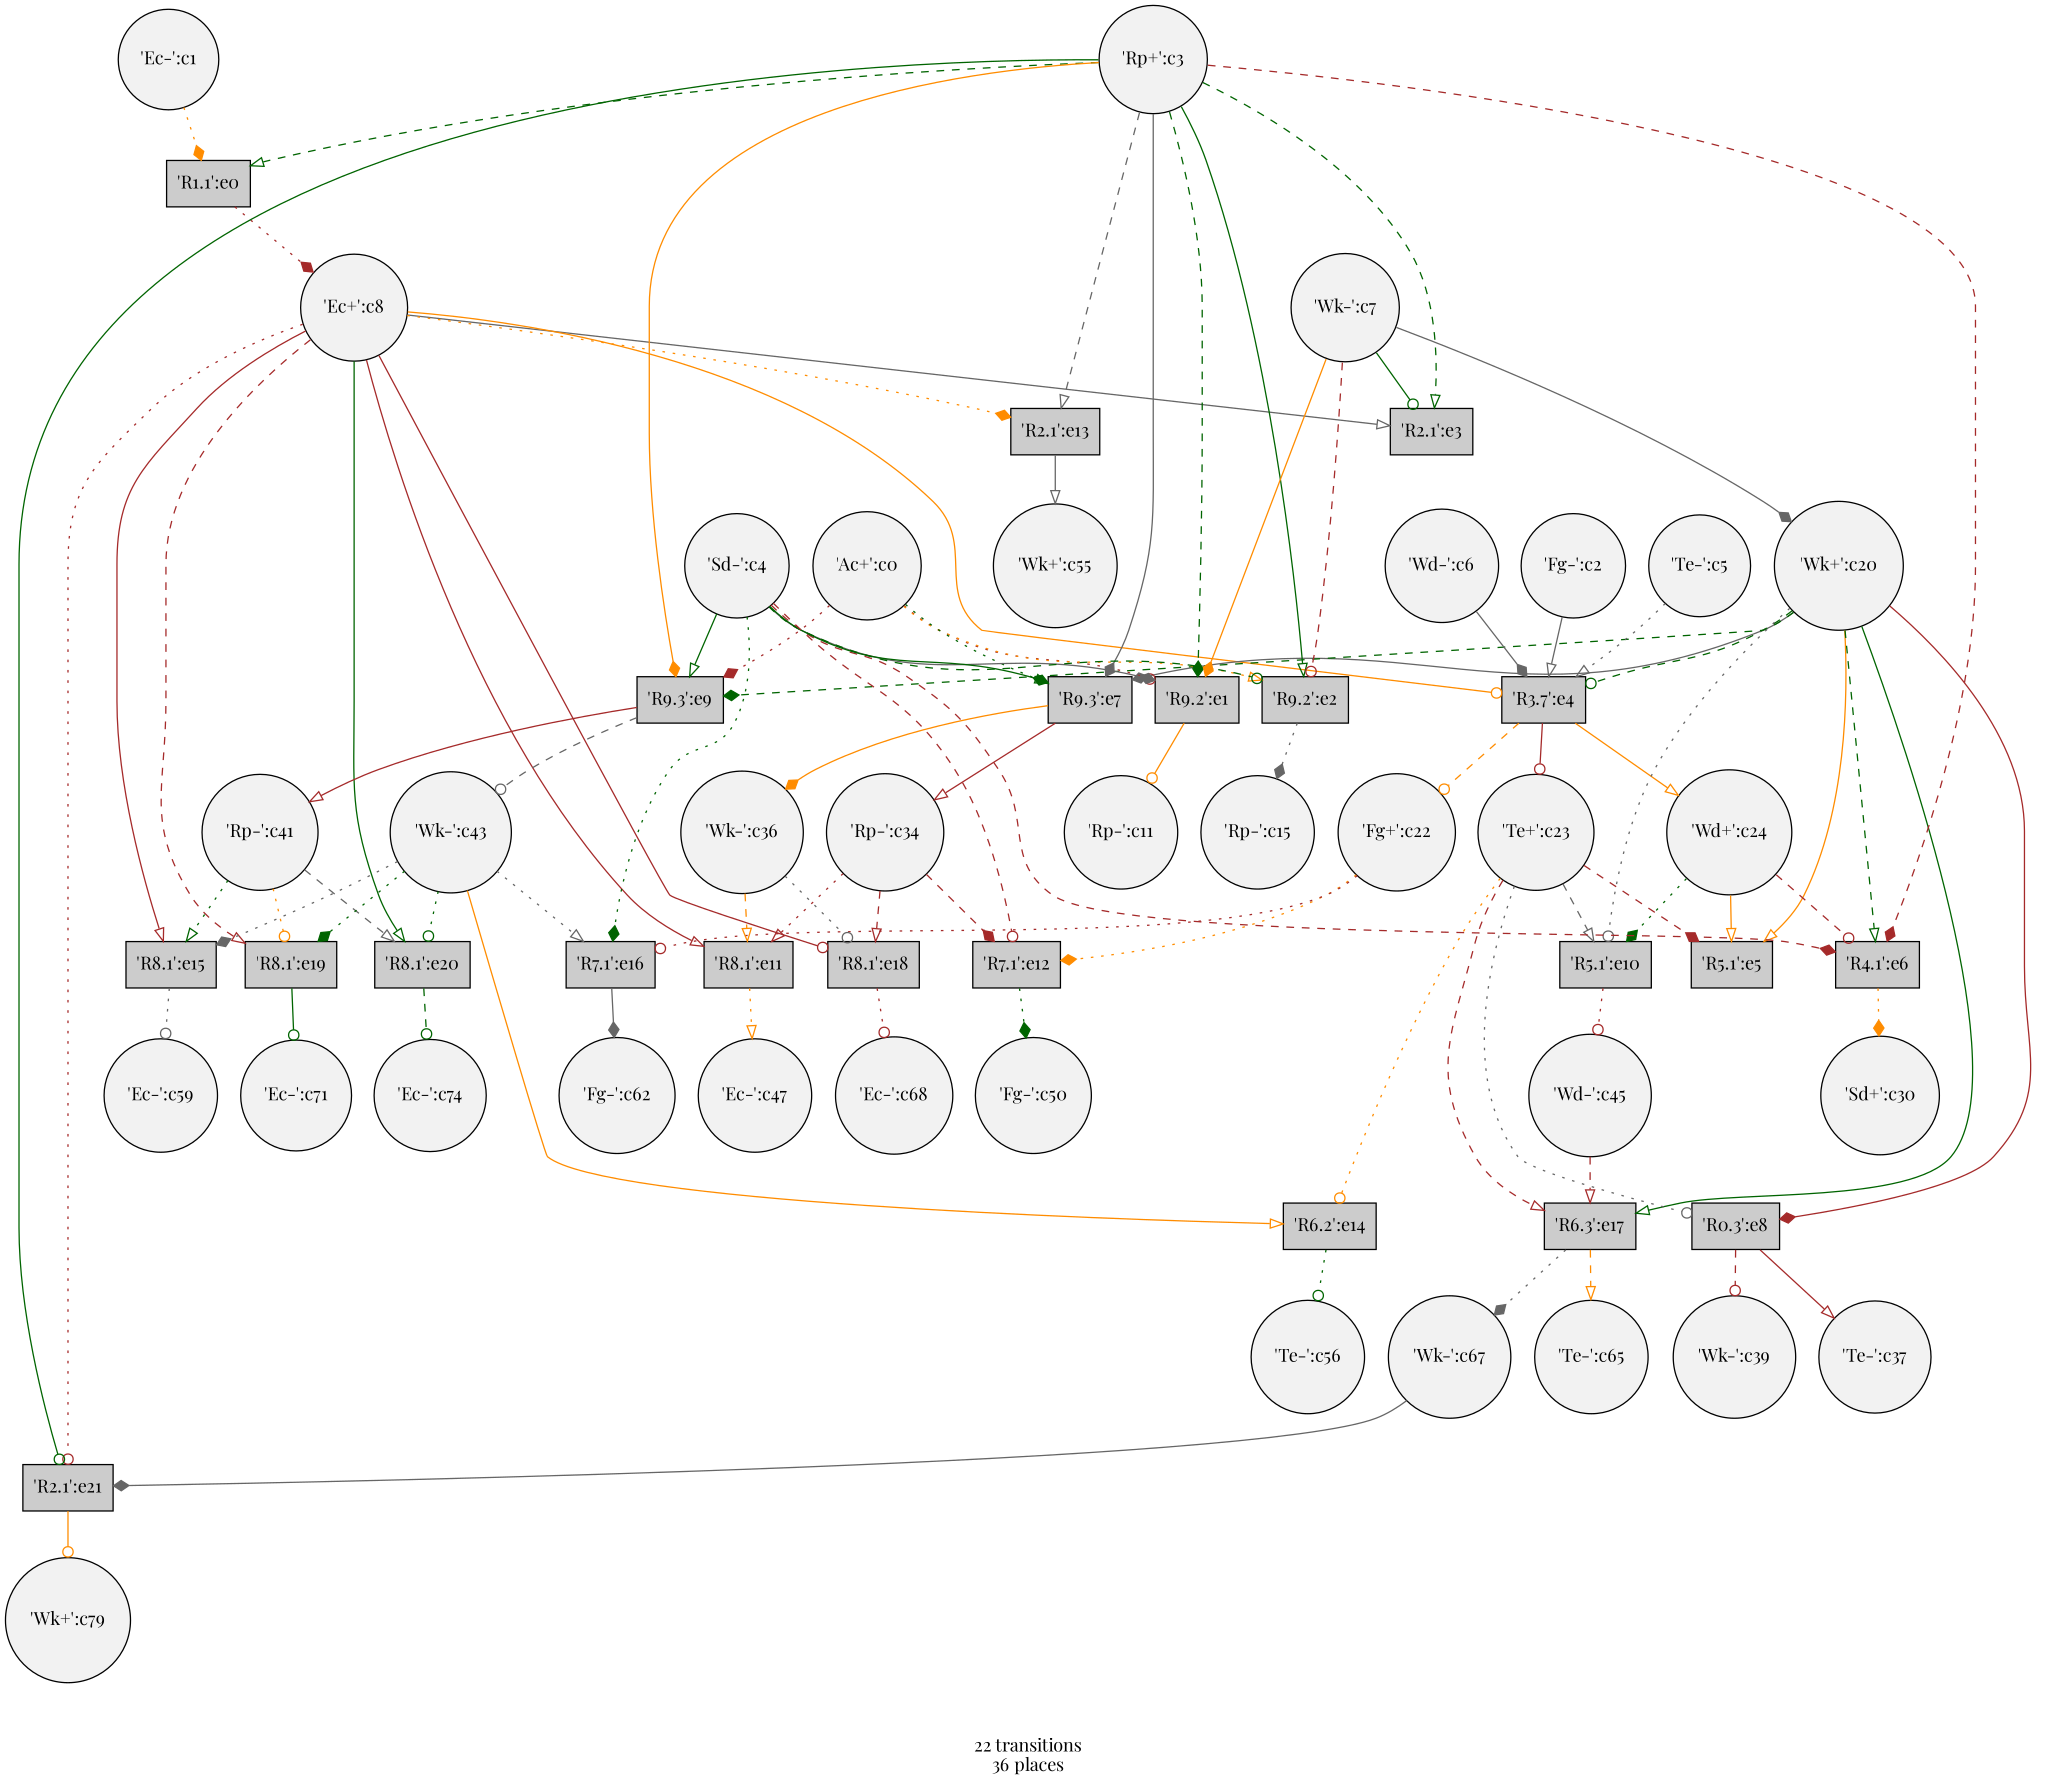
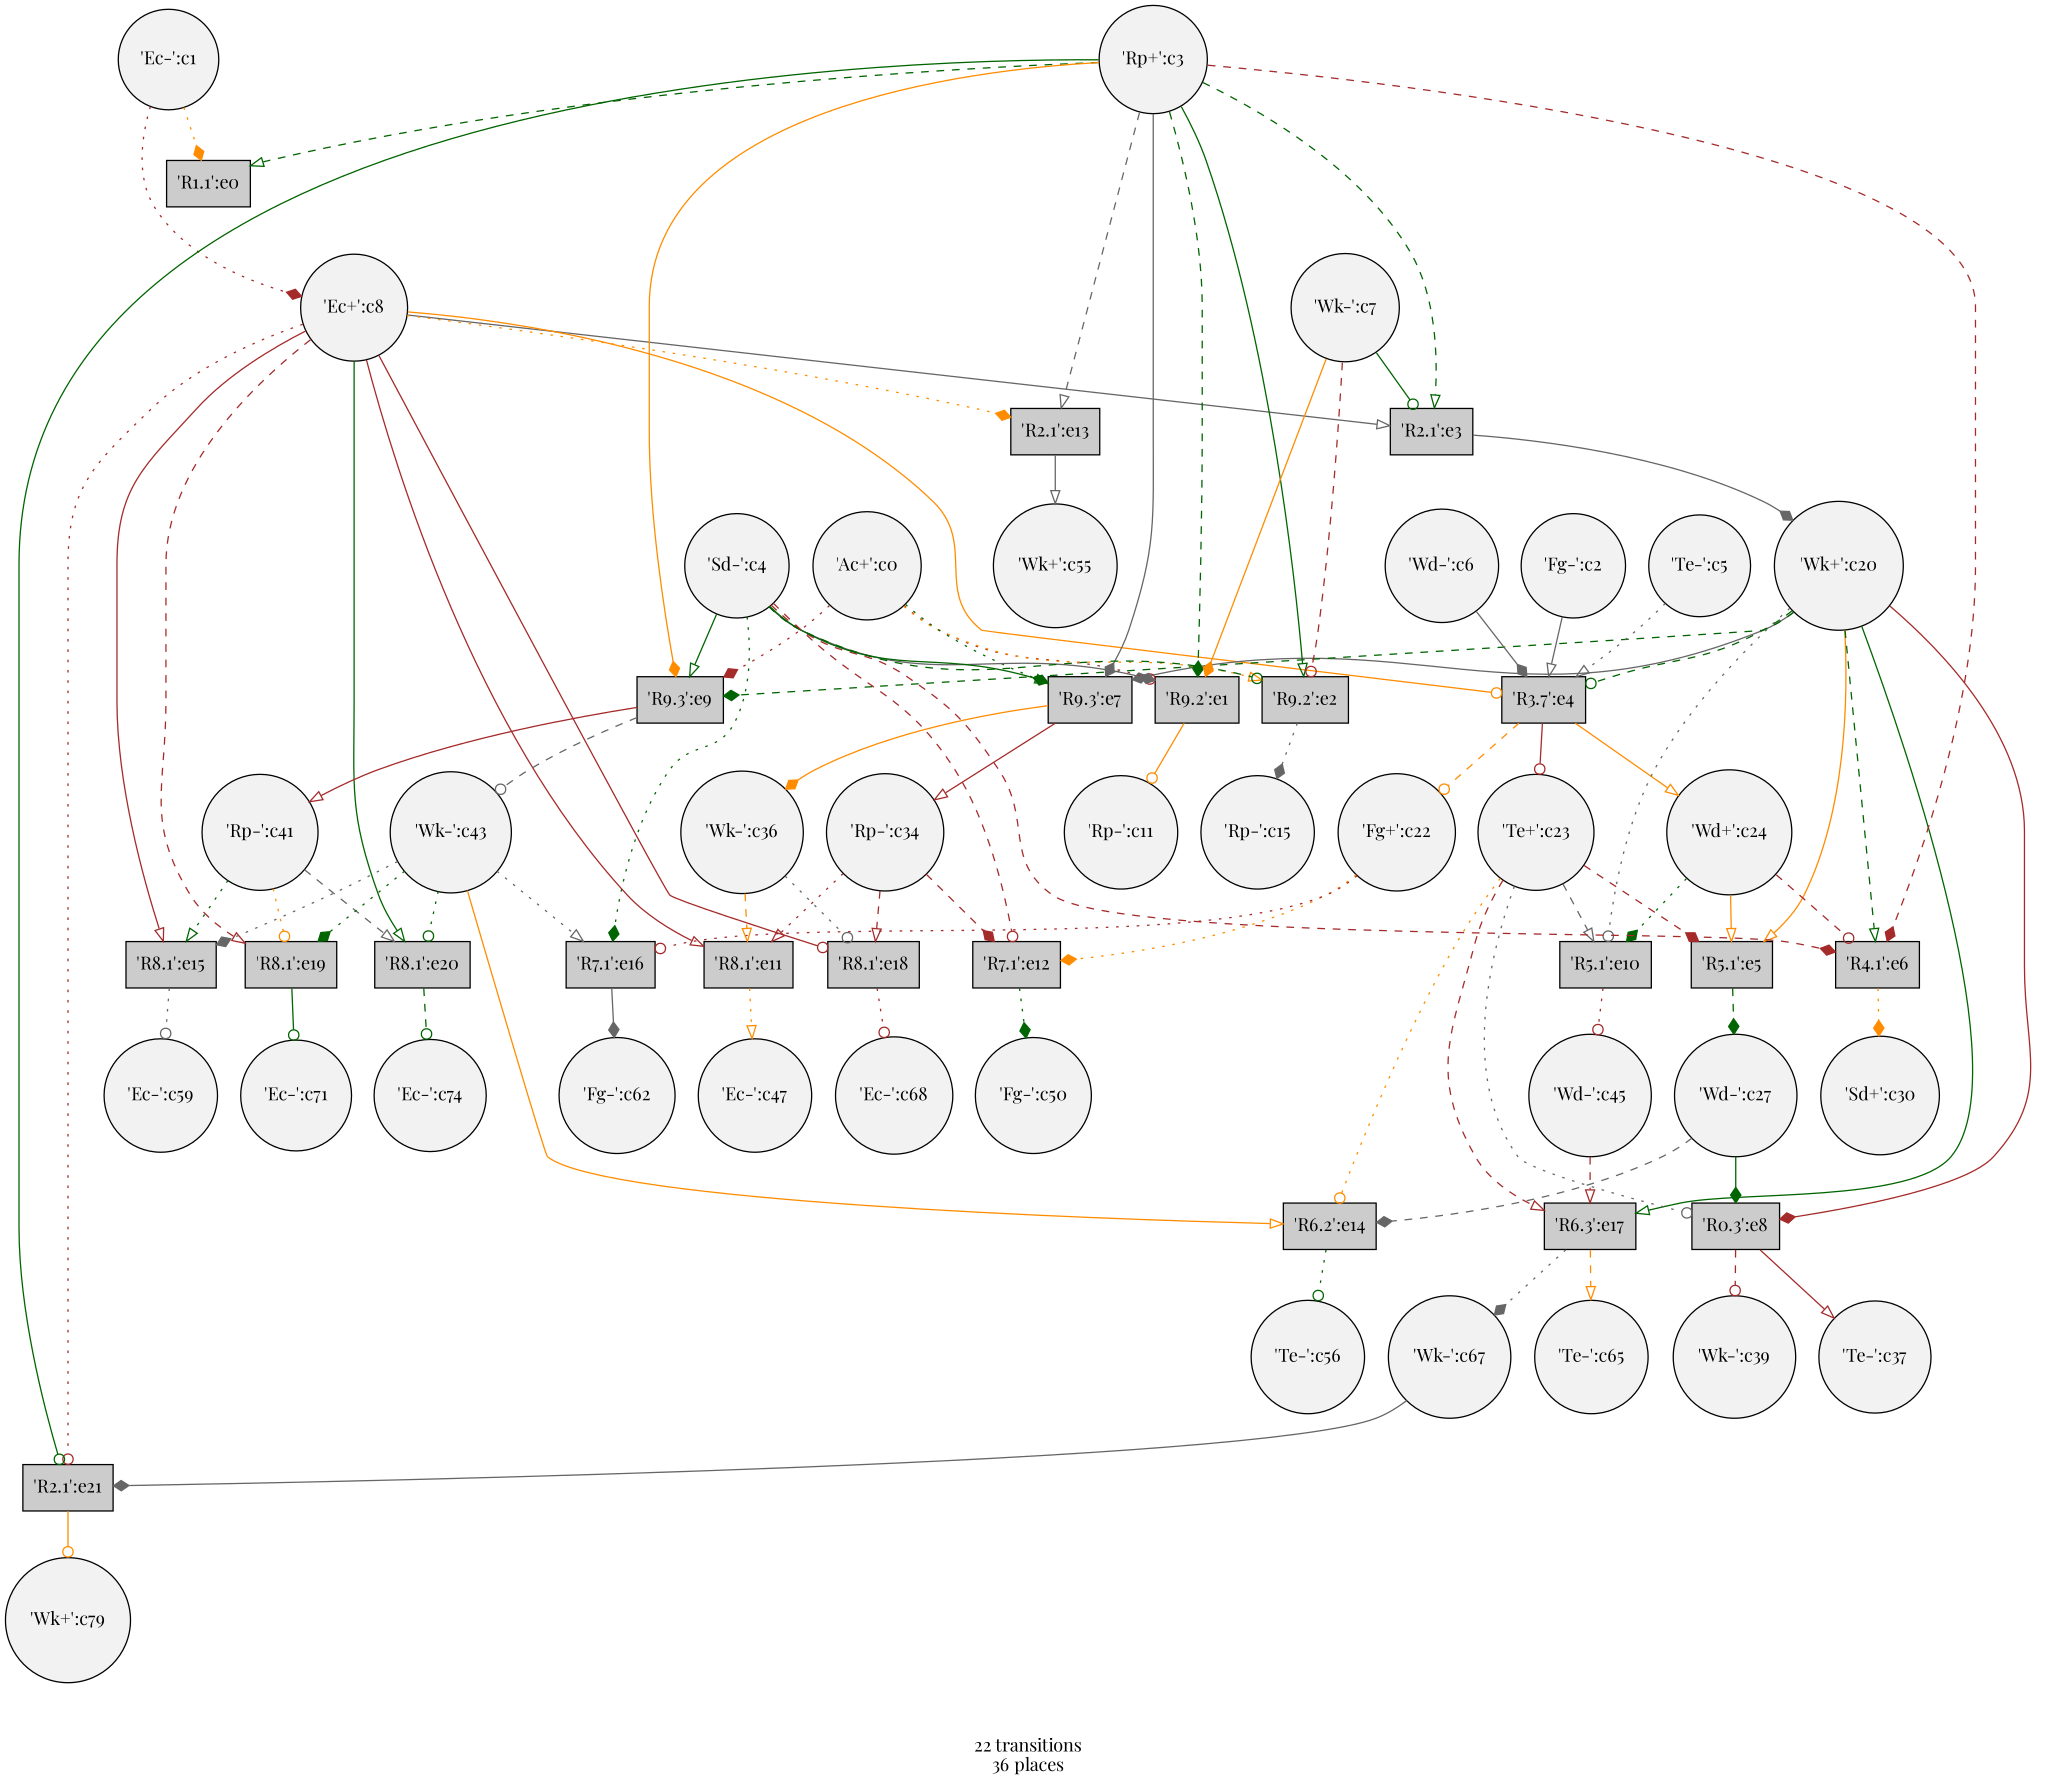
(268, 234) -> (172, 229)
(1592, 410) -> (1631, 458)
none -> (1736, 1096)
